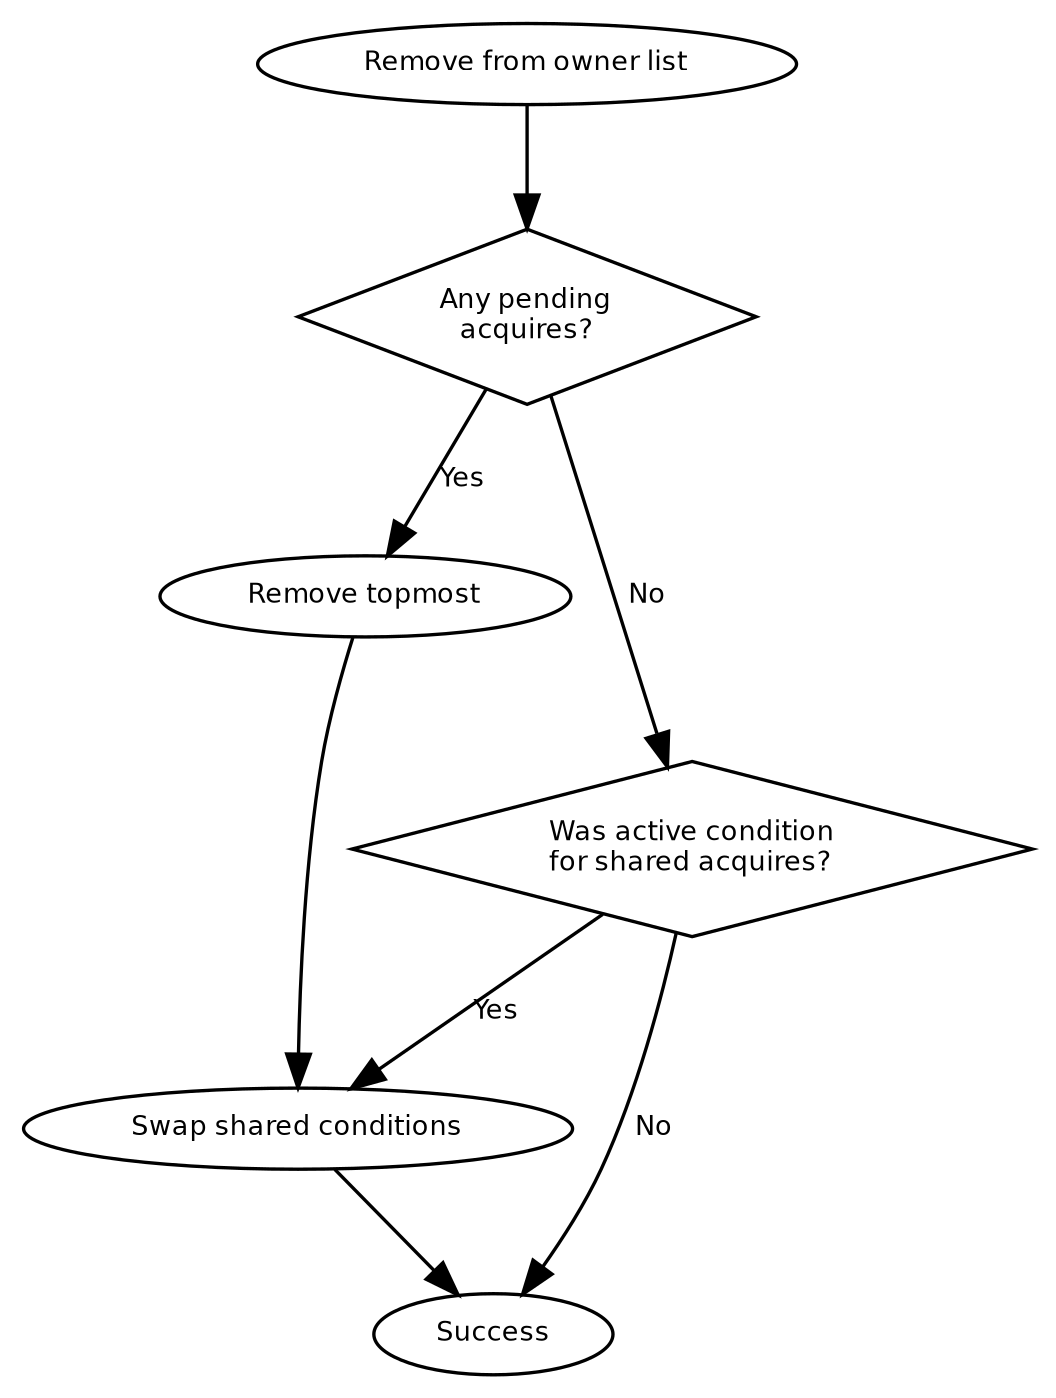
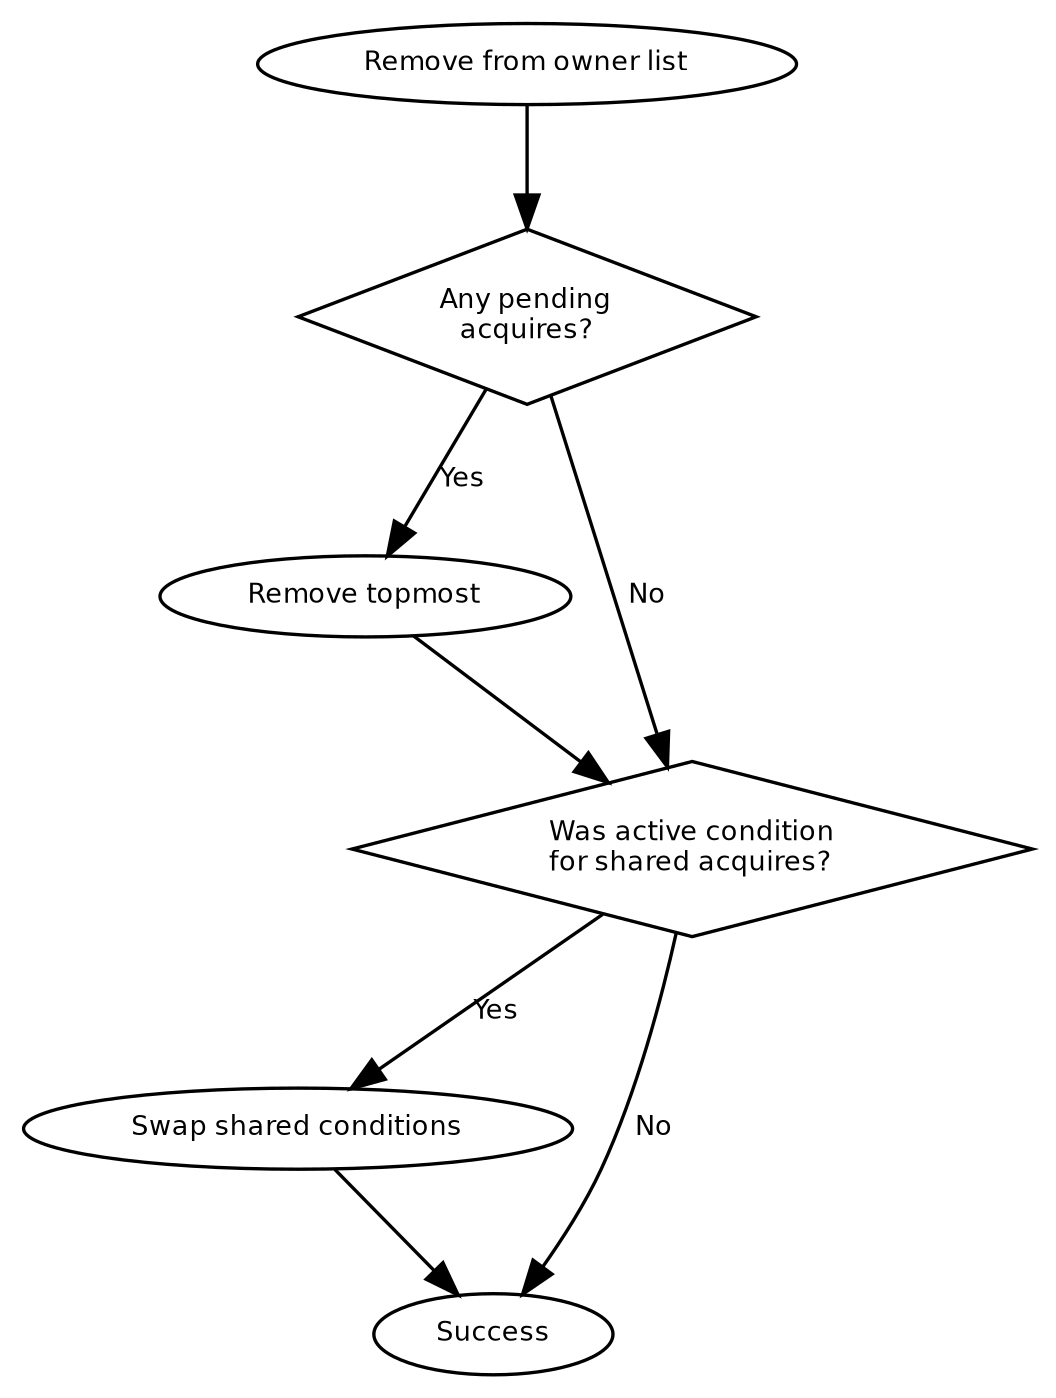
(311, 844) -> (497, 699)
